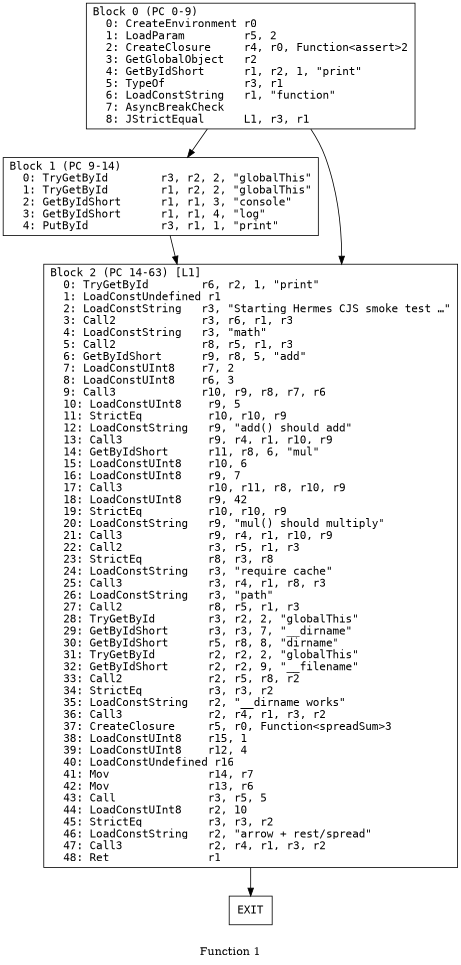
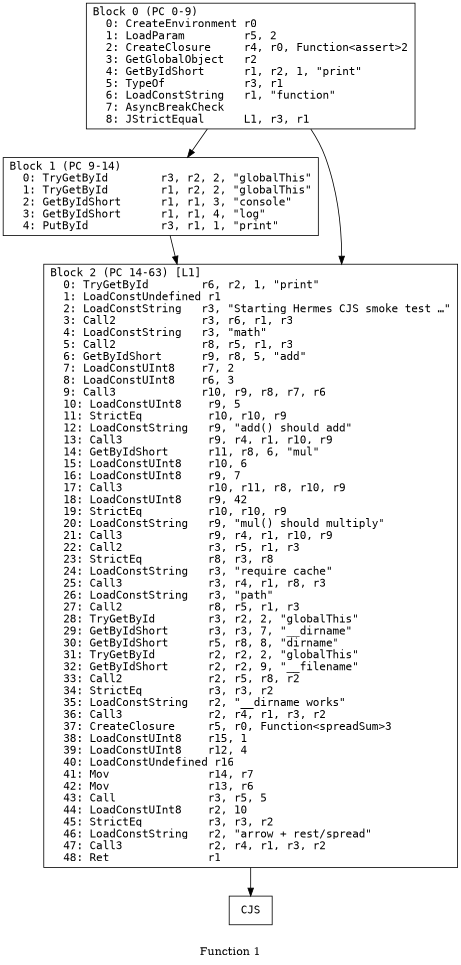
(251, 910) -> (251, 910)
